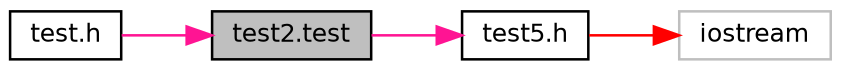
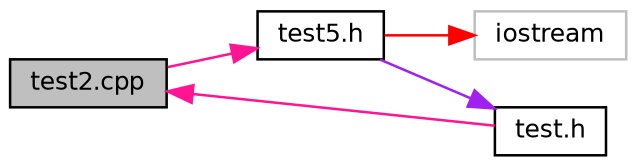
(292, 35) -> (88, 83)
none -> (425, 79)
